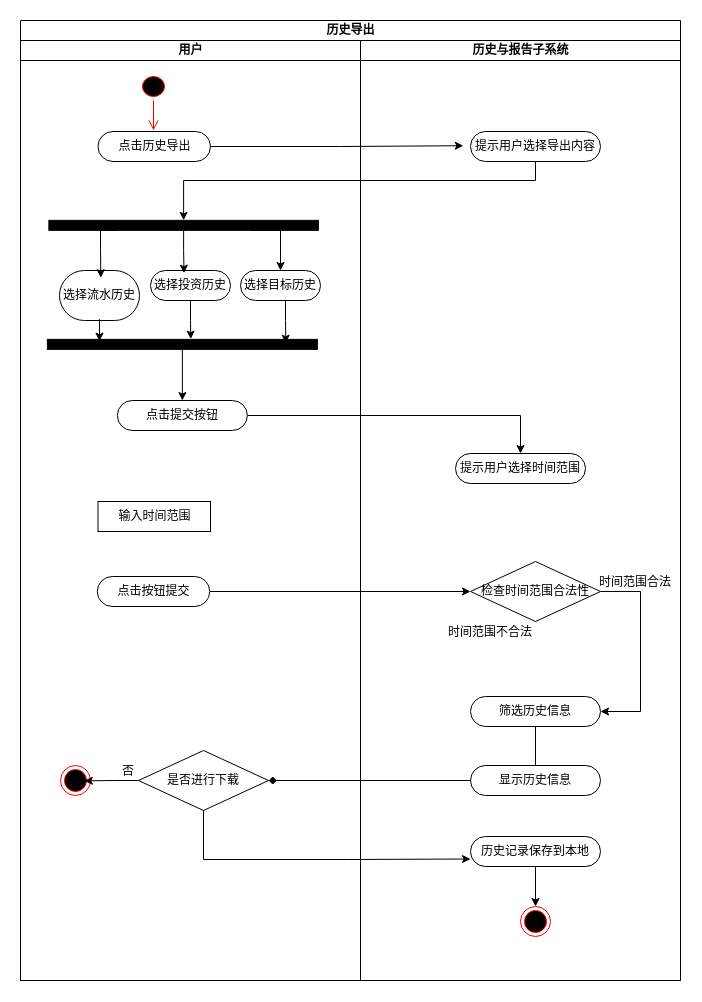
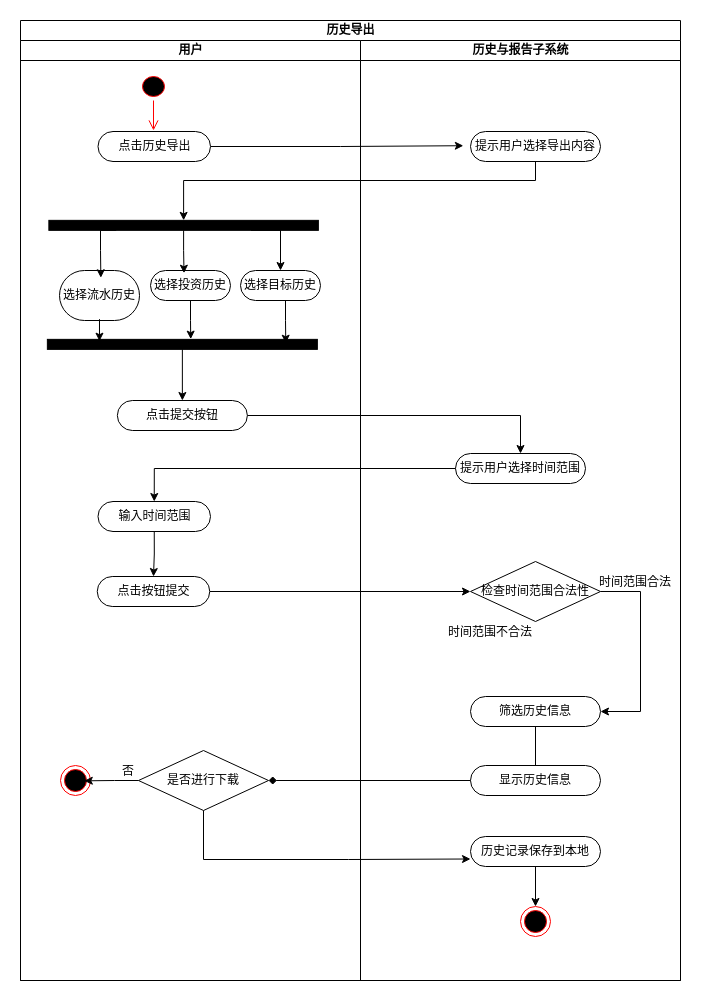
none -> (292, 469)
(154, 517) -> (154, 517)
none -> (154, 551)
